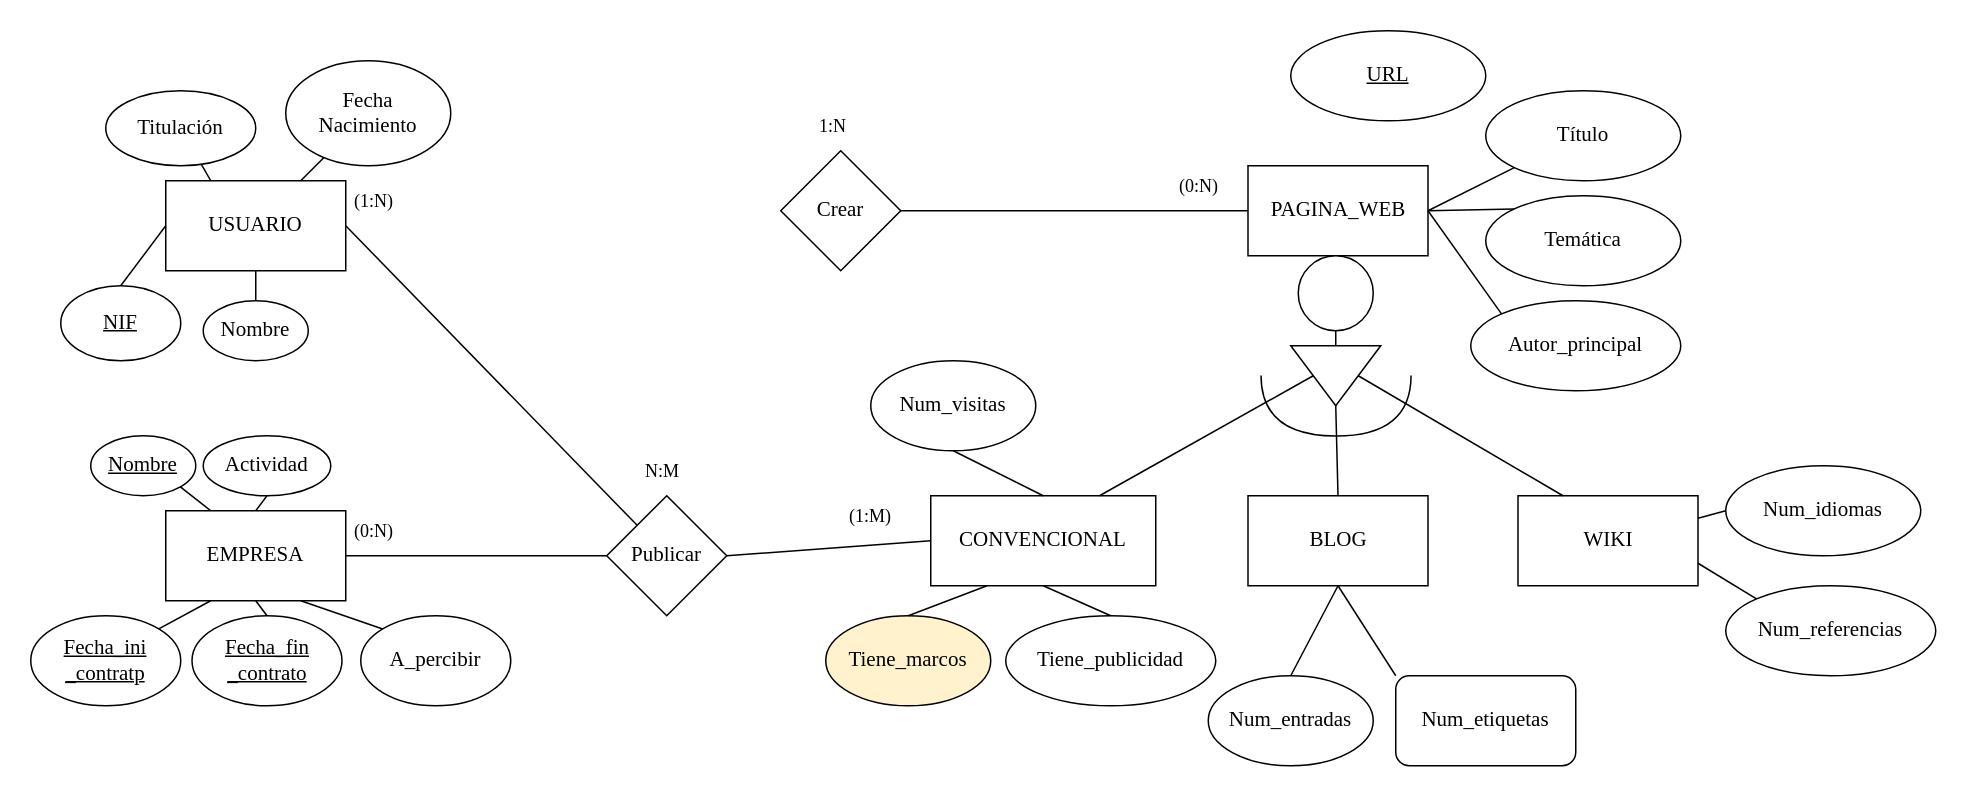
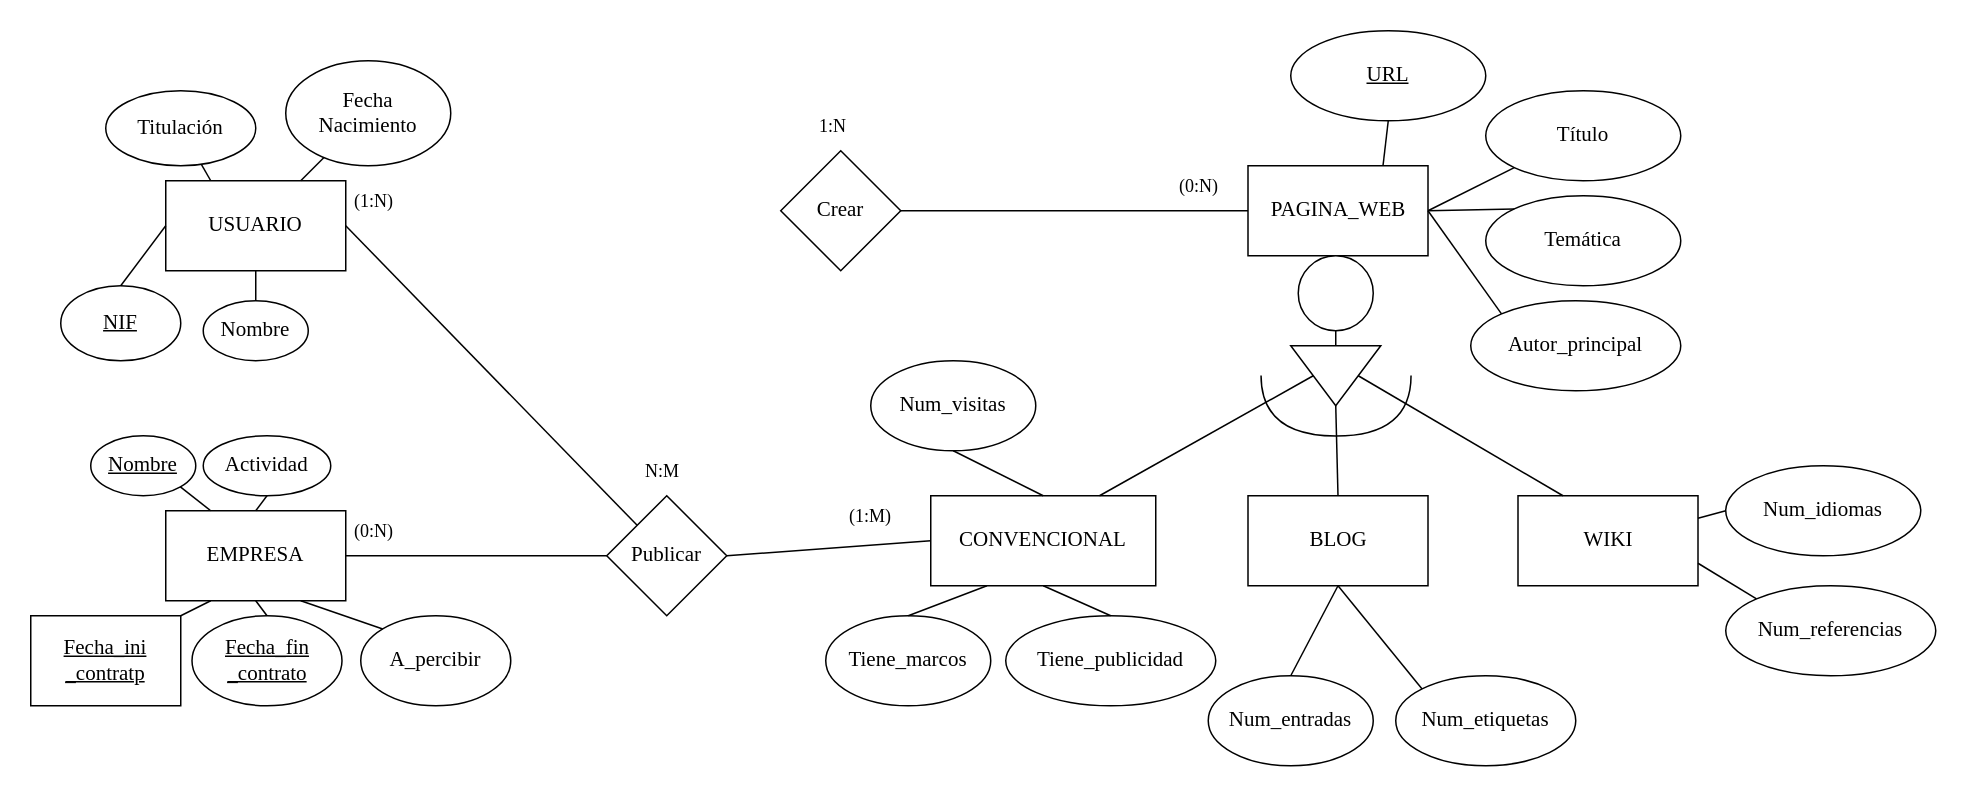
none -> (1386, 144)
(106, 661) -> (106, 661)
(908, 661) -> (908, 661)
(1486, 721) -> (1486, 721)
